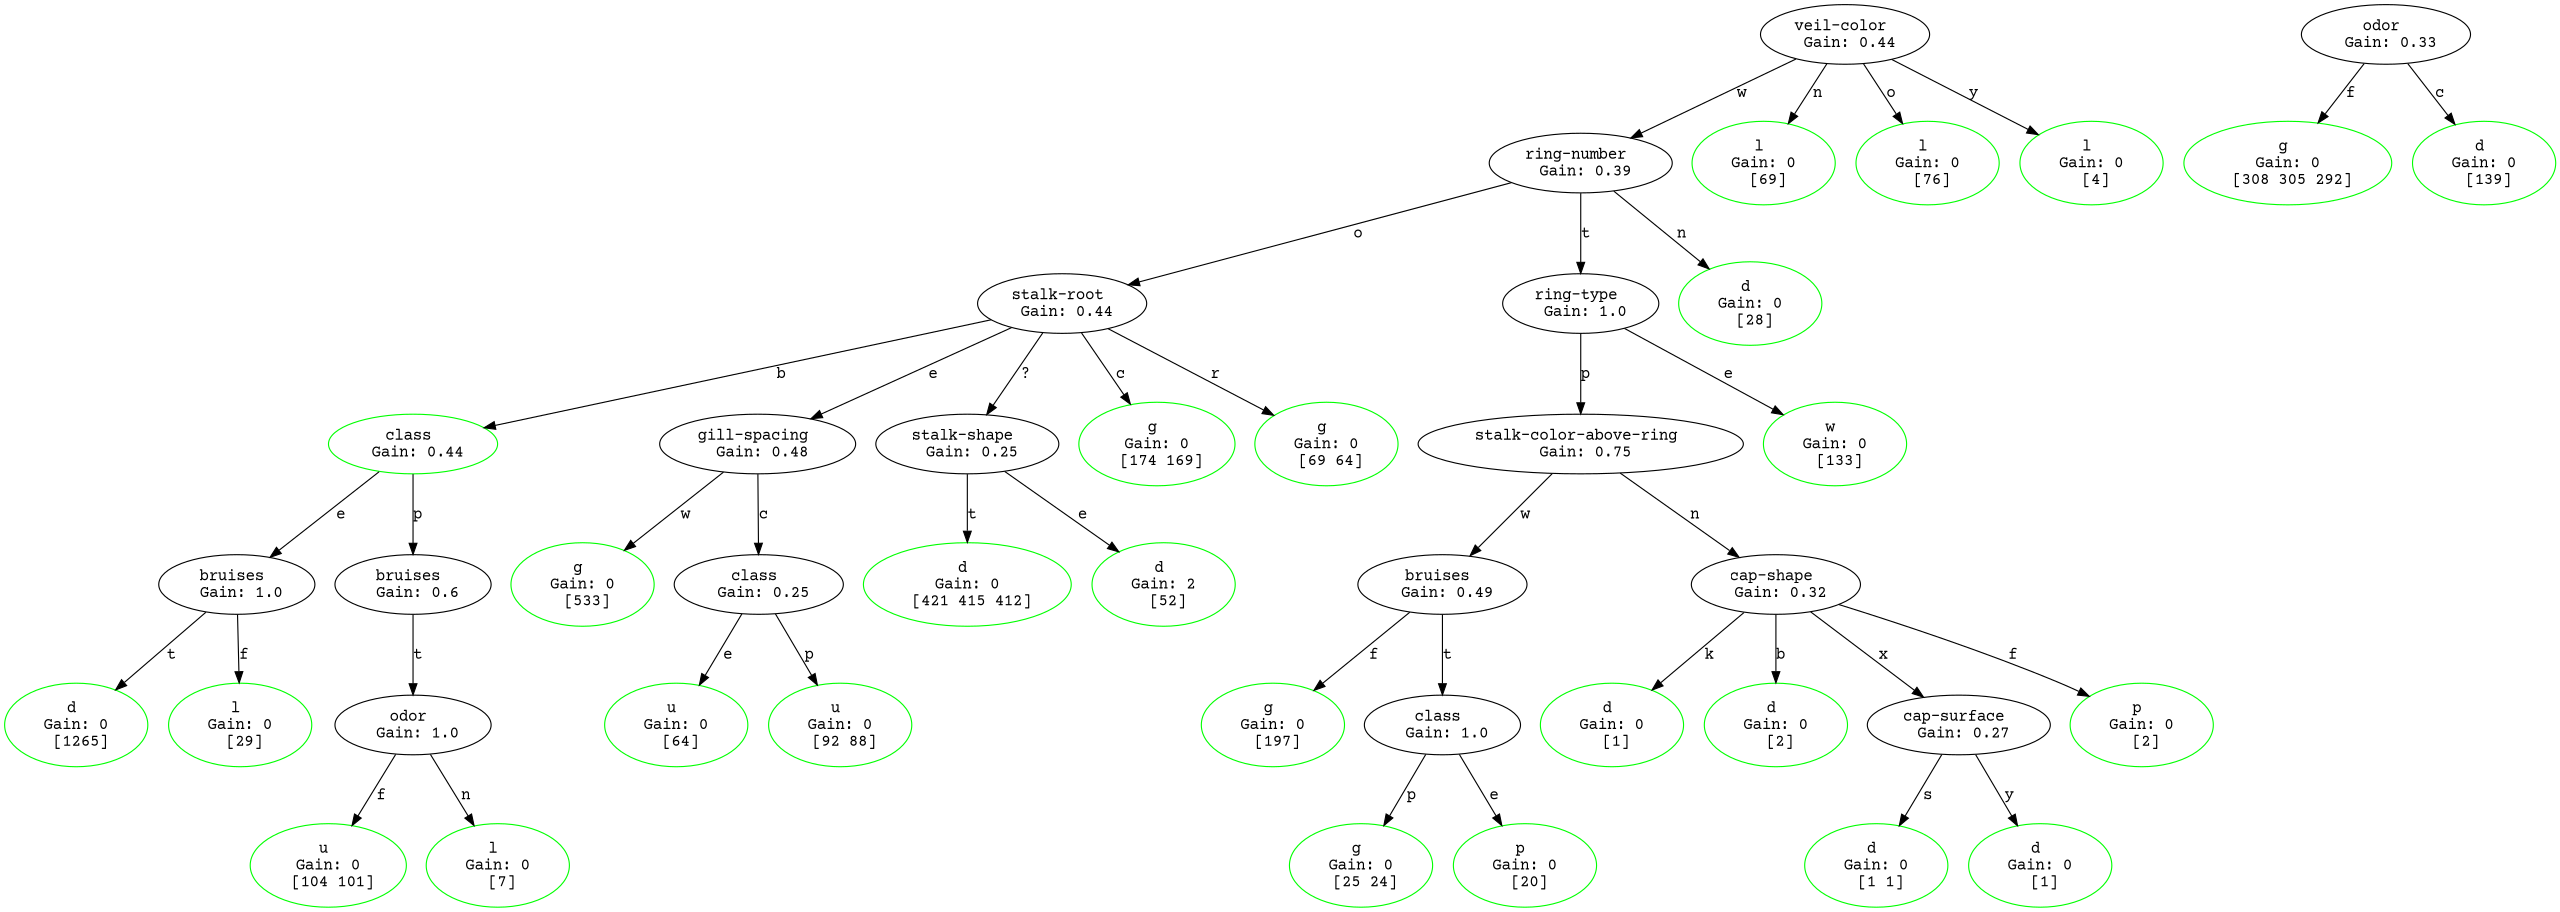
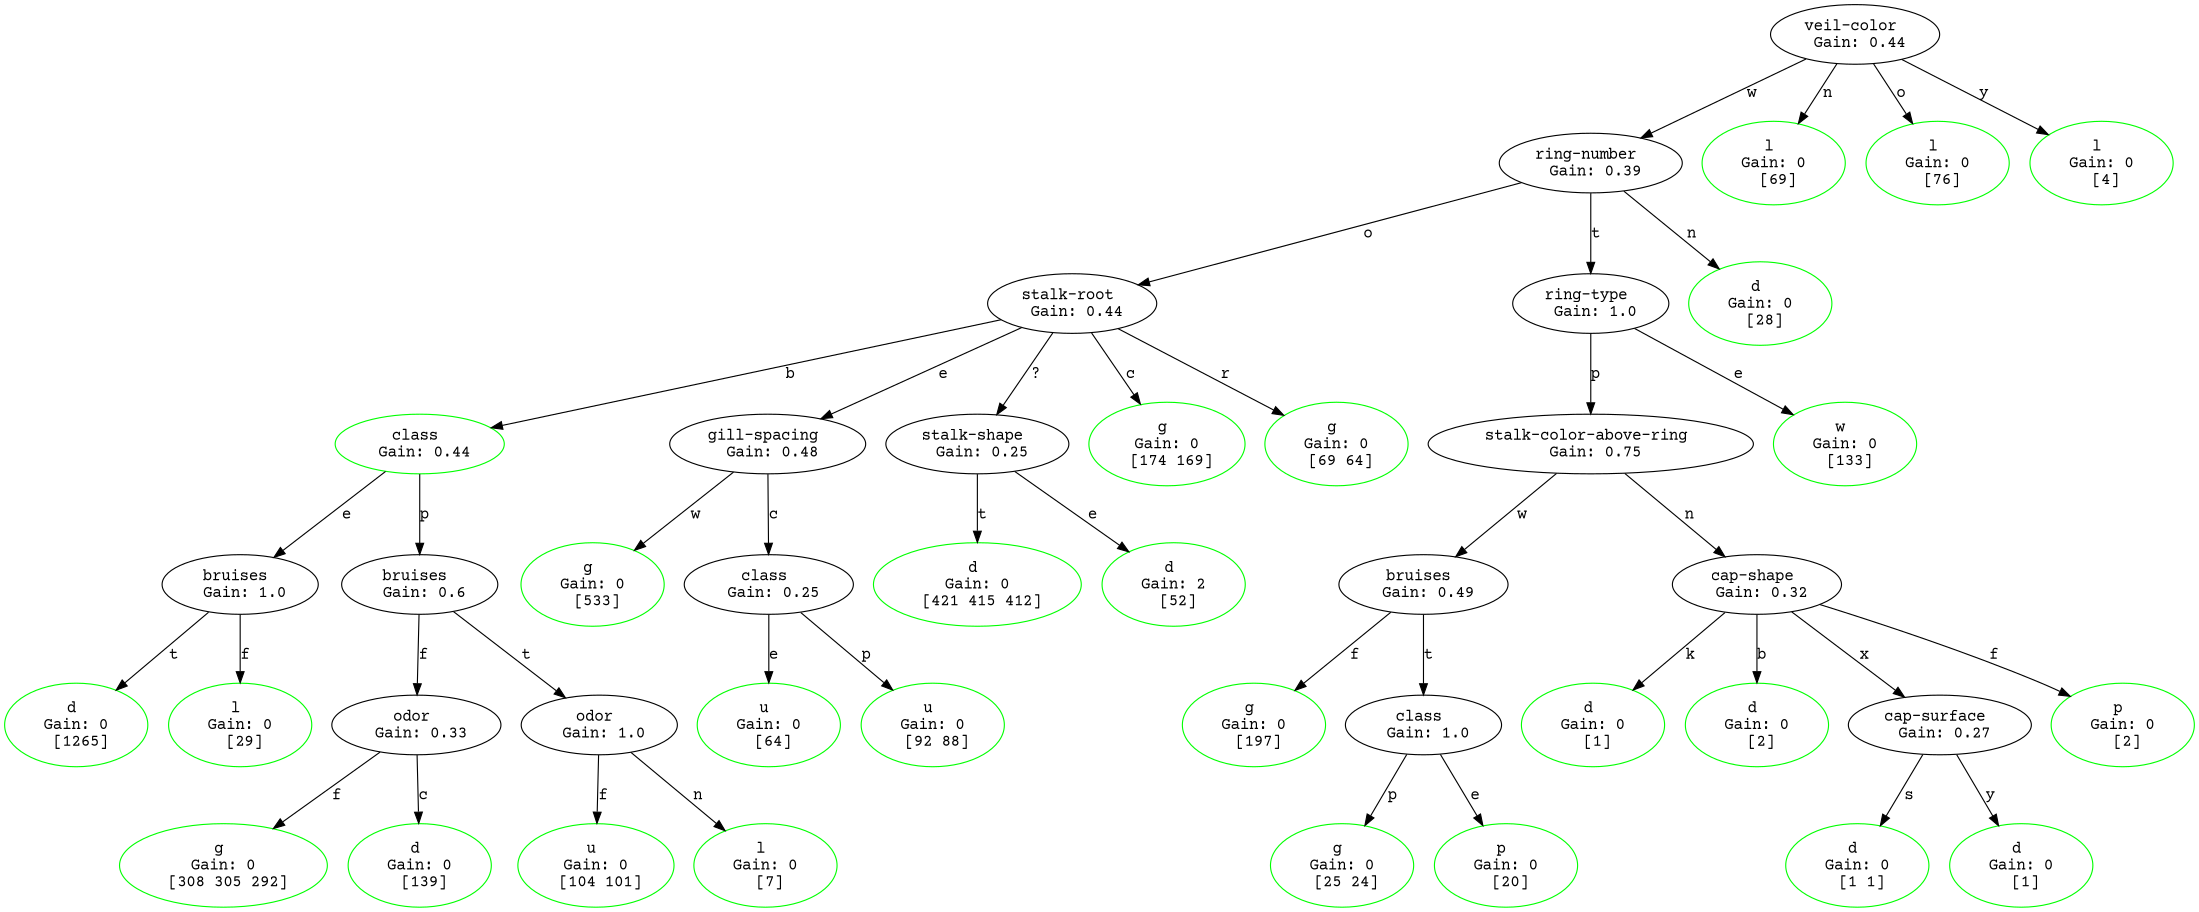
none -> (418, 649)
